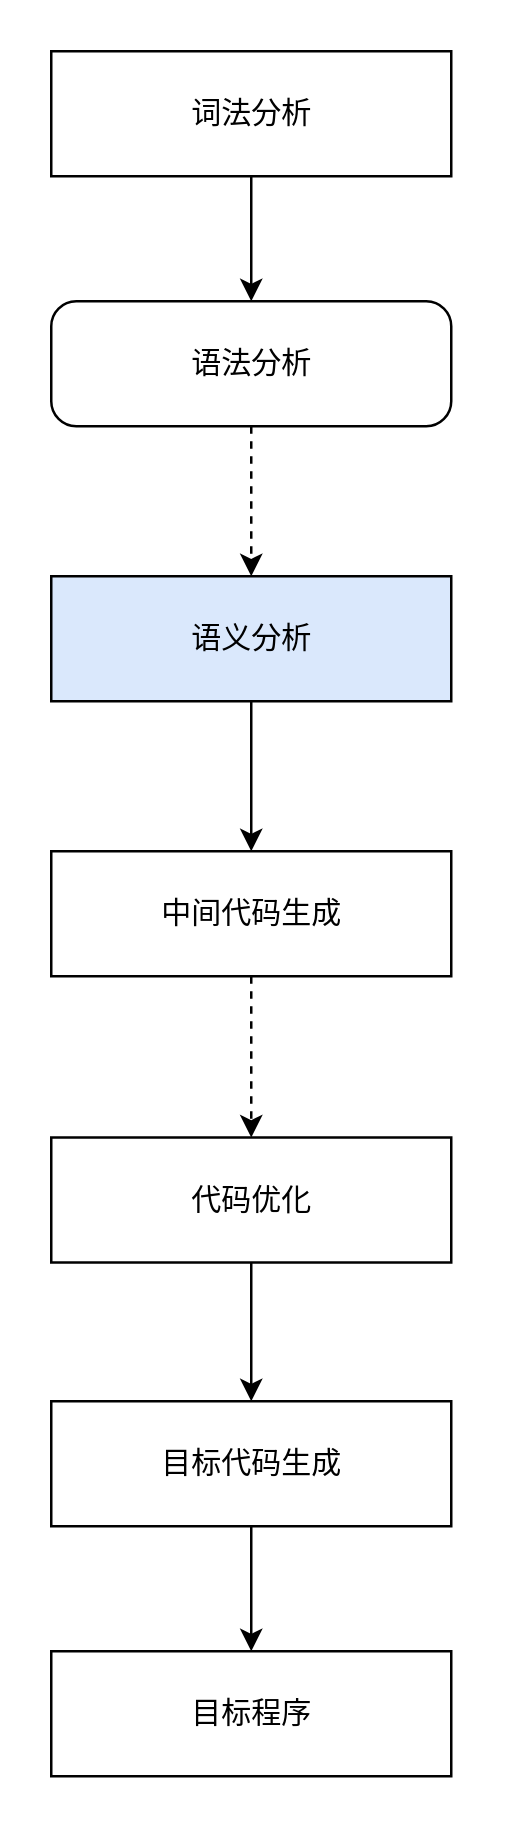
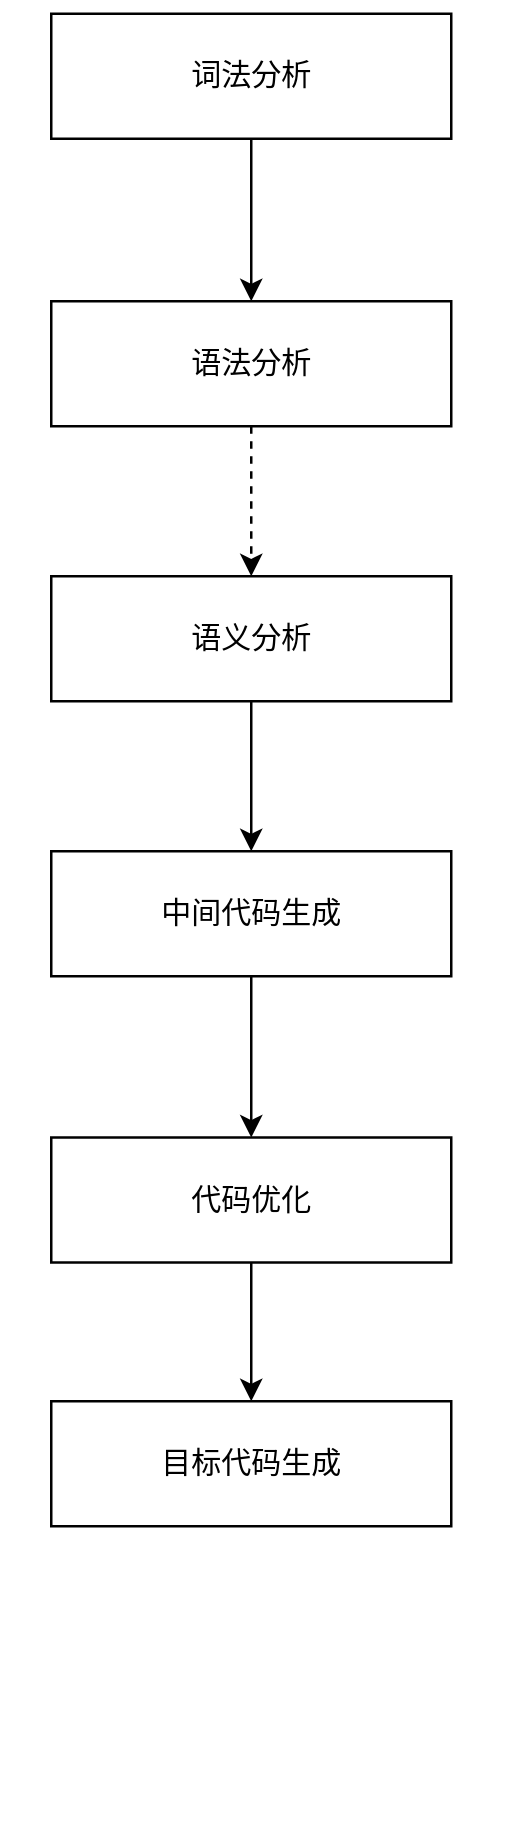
(251, 114) -> (251, 76)
(251, 364) -> (251, 364)
(251, 639) -> (251, 639)
(251, 1051) -> (251, 1051)
(251, 1580) -> none
(251, 1714) -> none
